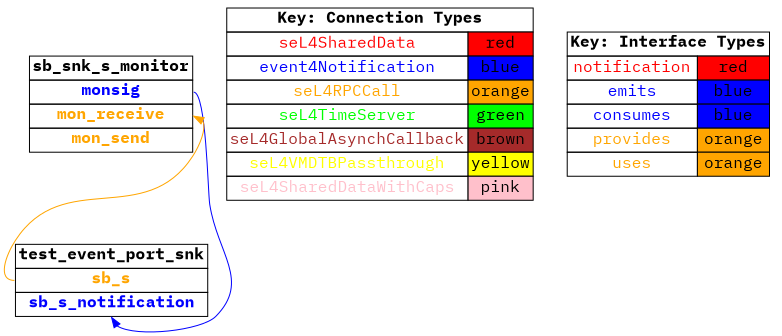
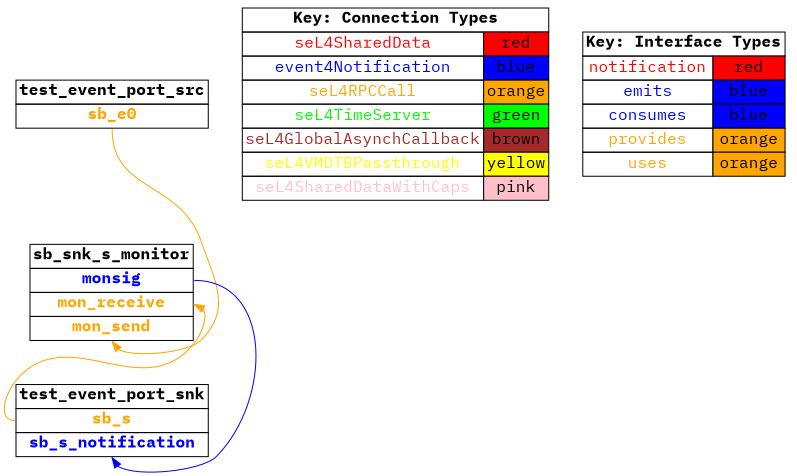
none -> (112, 104)
